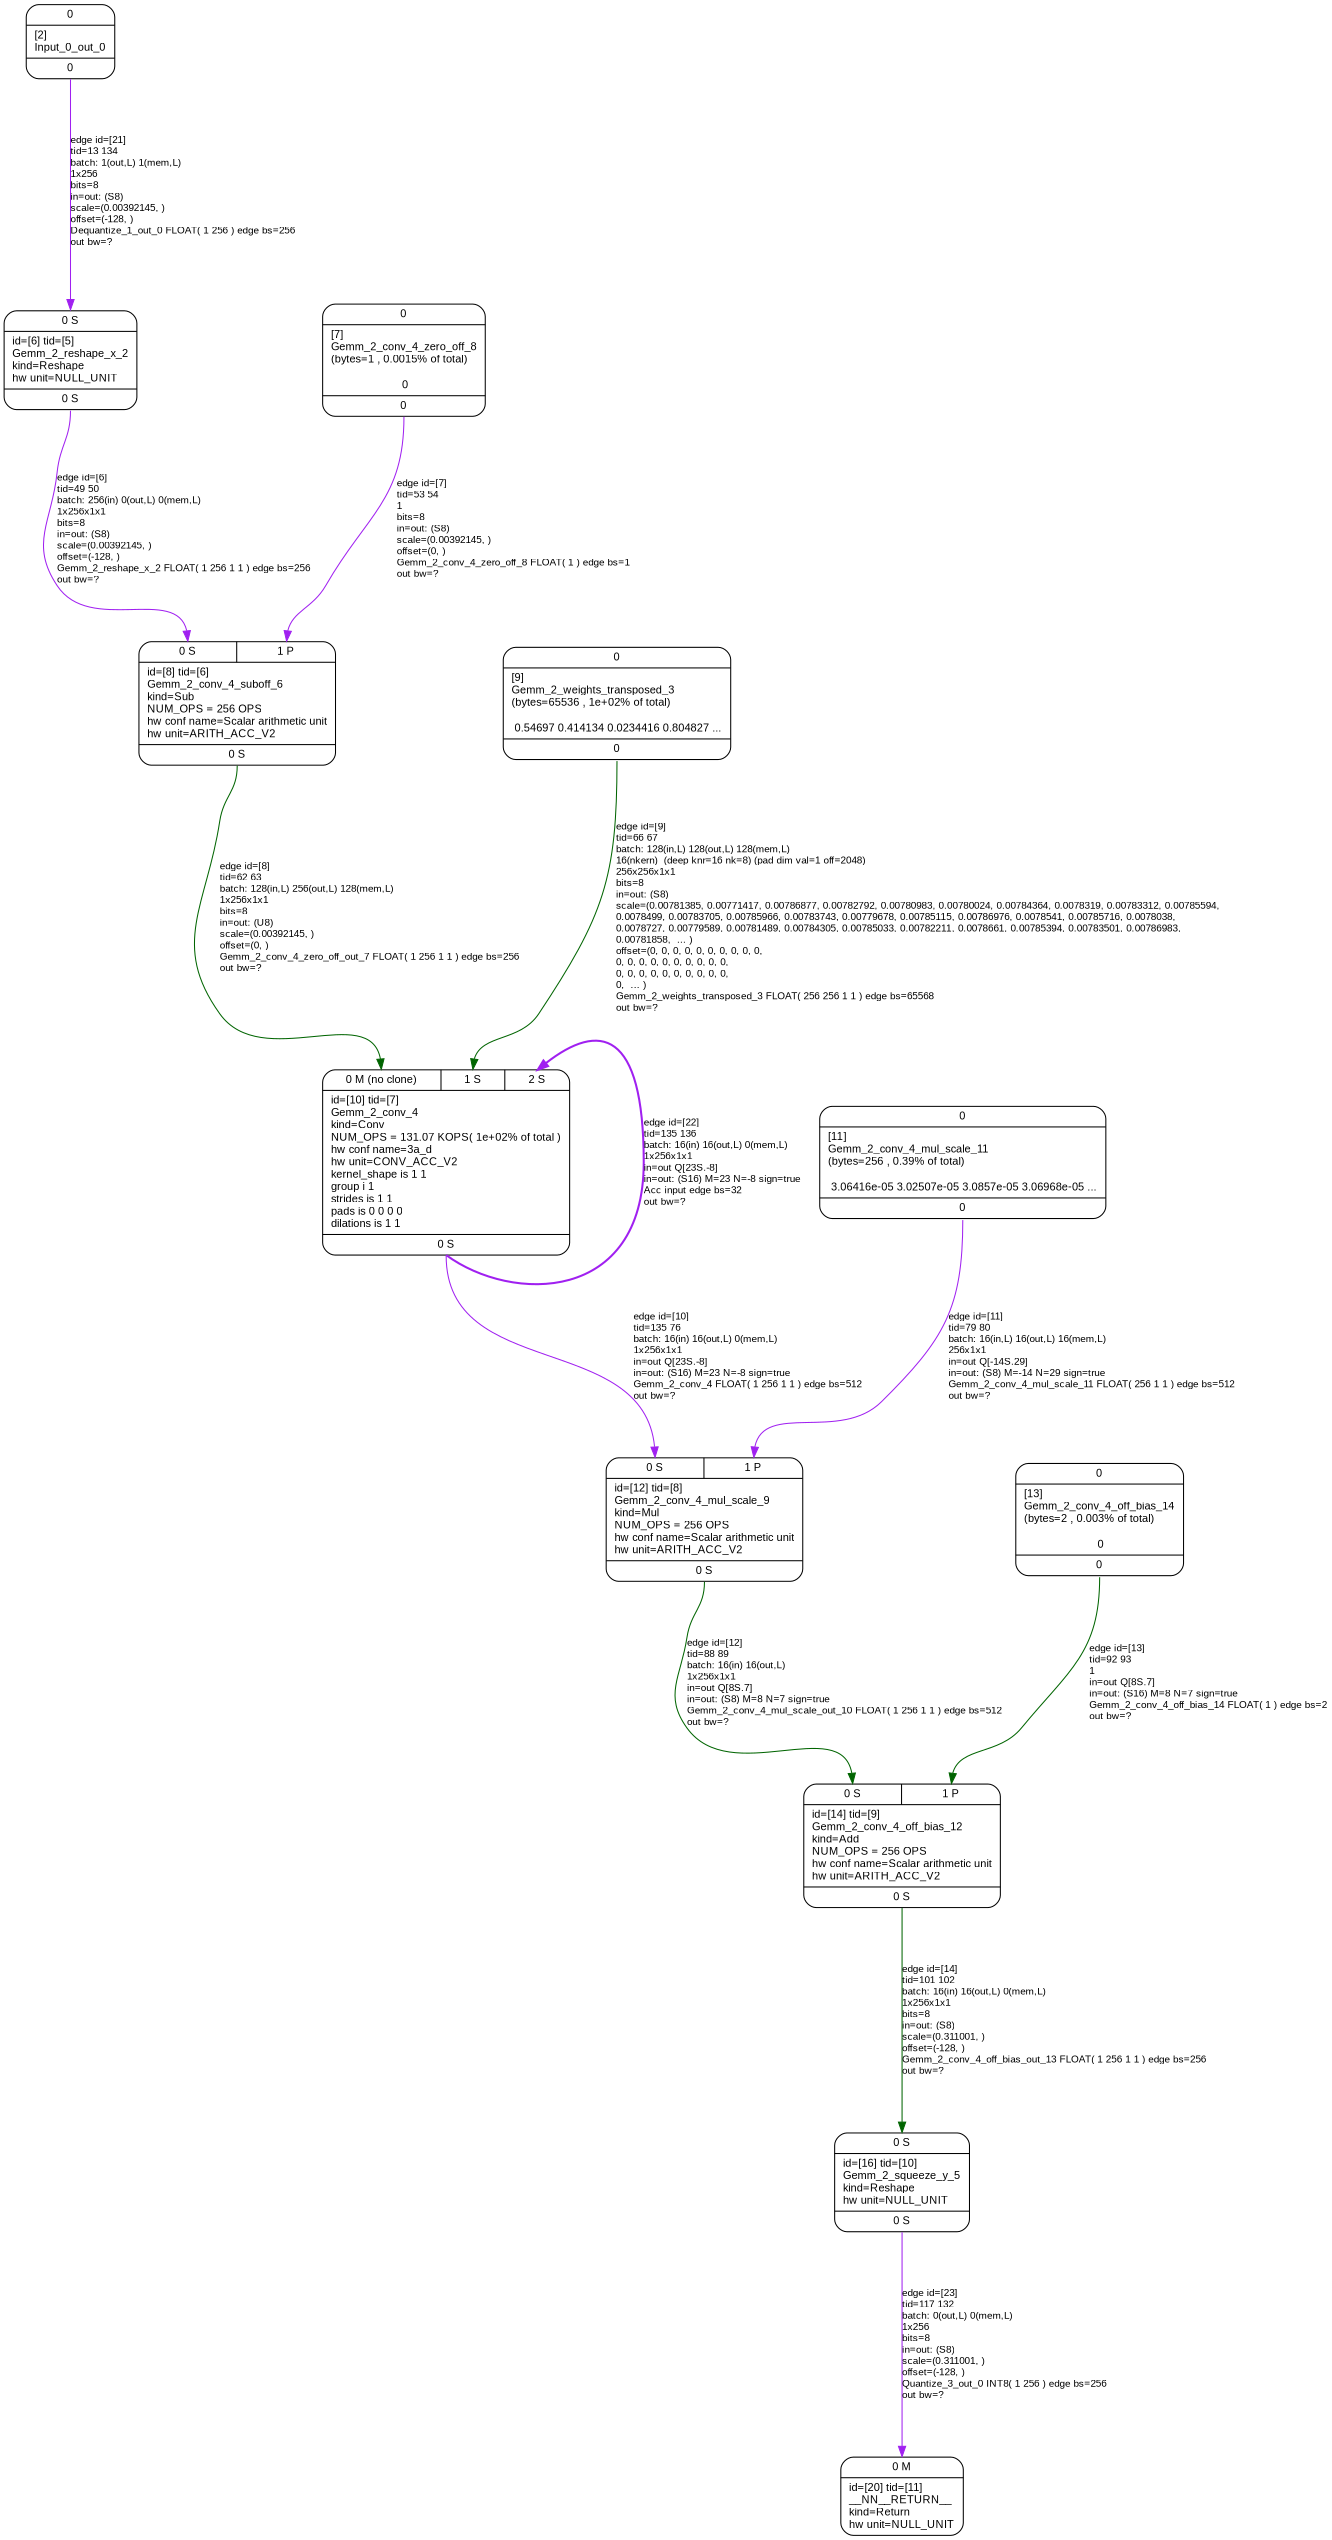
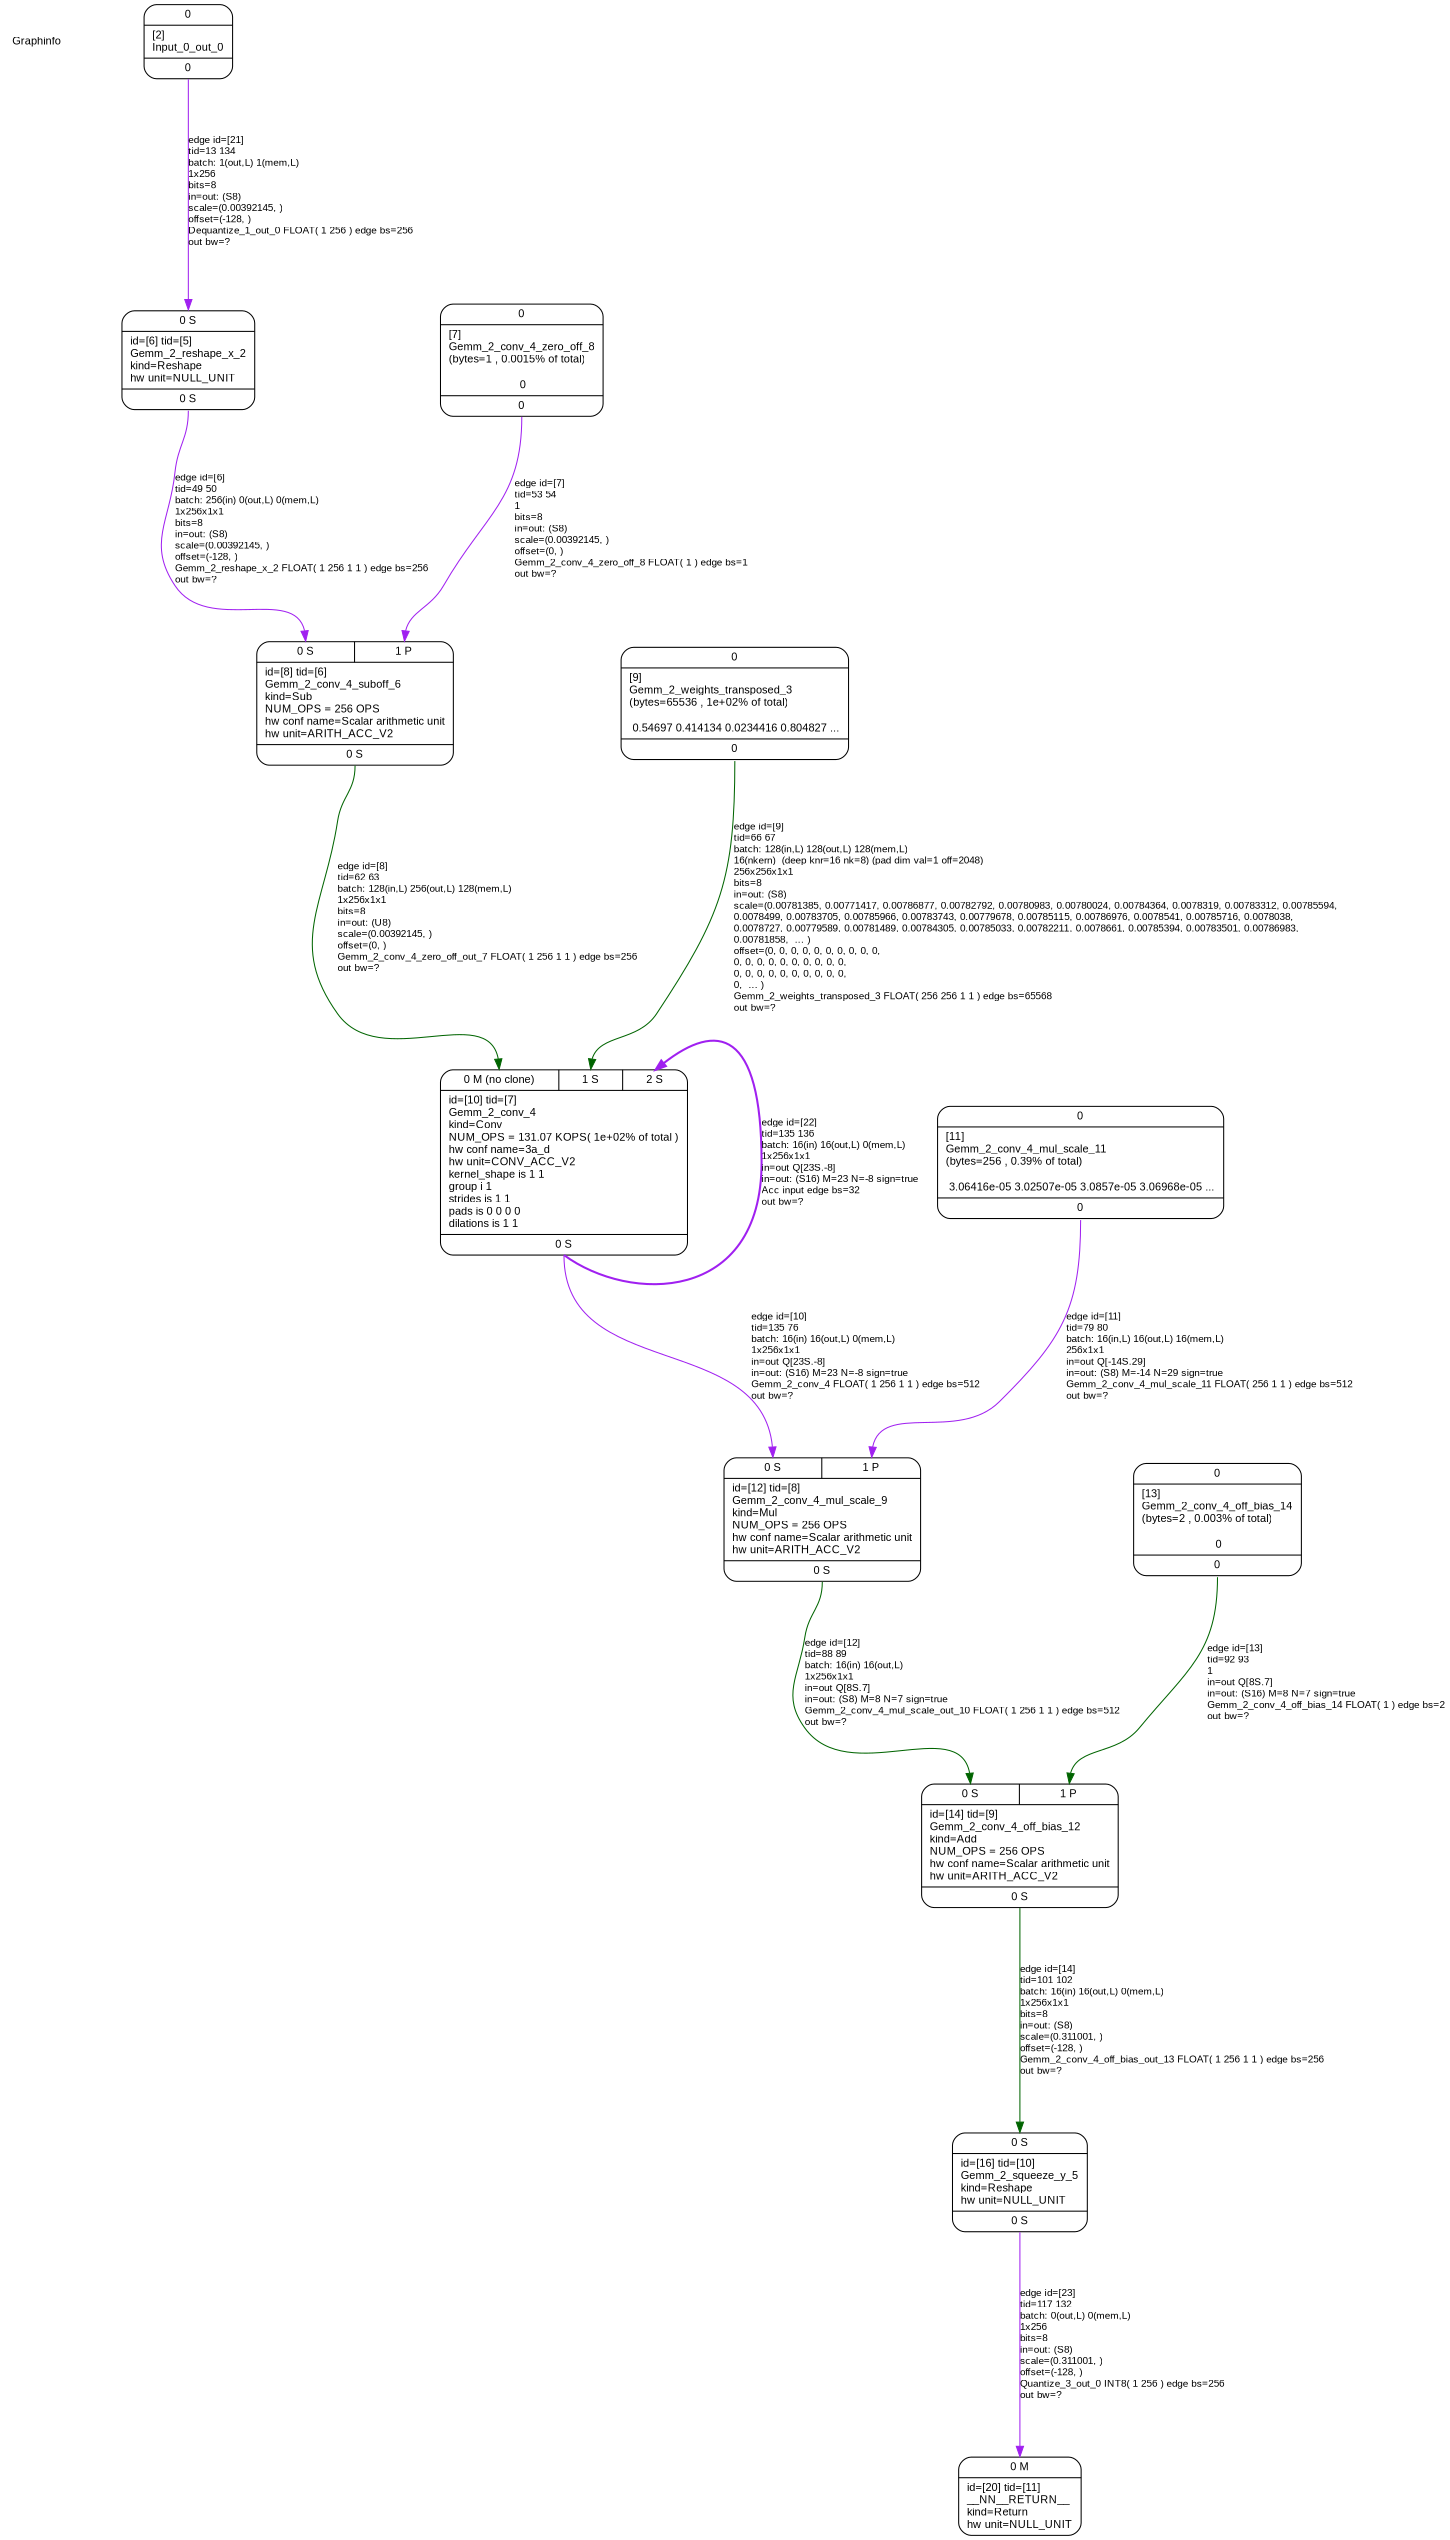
none -> (37, 42)
